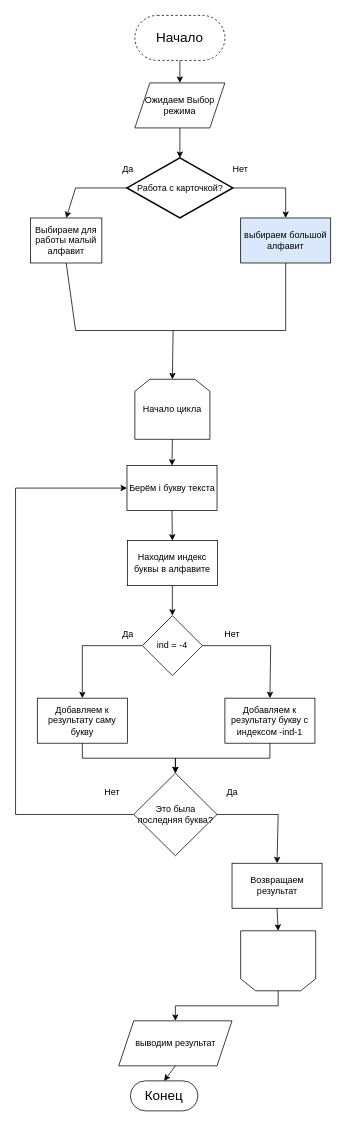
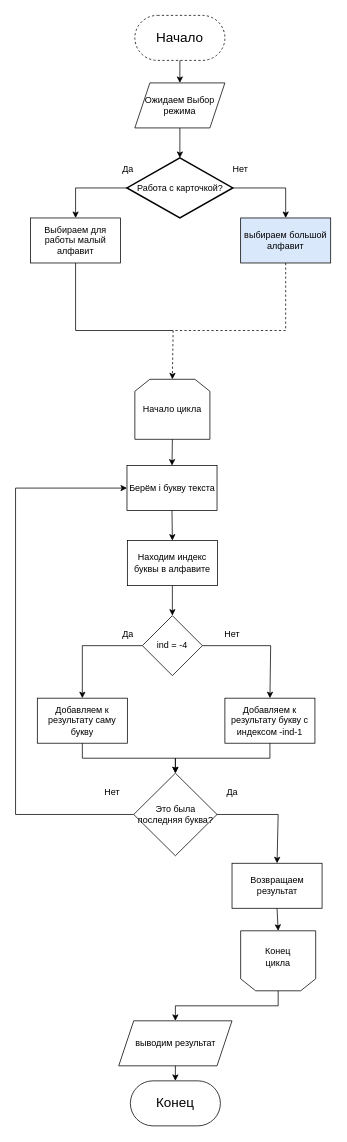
(66, 240) -> (75, 240)
(241, 330) -> (241, 330)
none -> (278, 957)
(164, 1095) -> (175, 1103)
